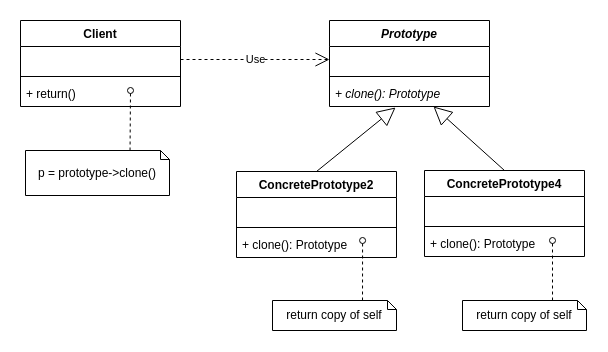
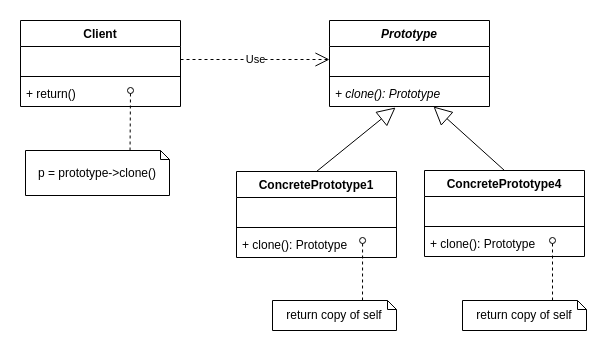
(317, 186) -> (317, 186)
